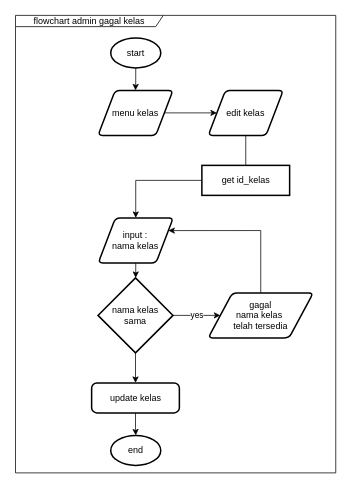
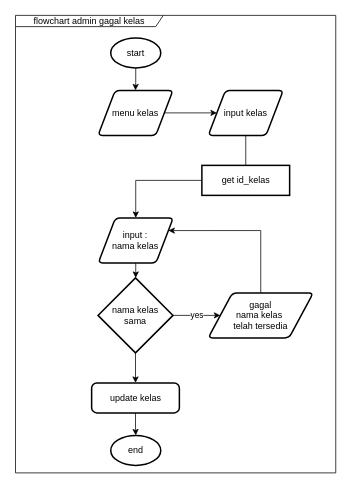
(246, 113) -> (246, 113)
